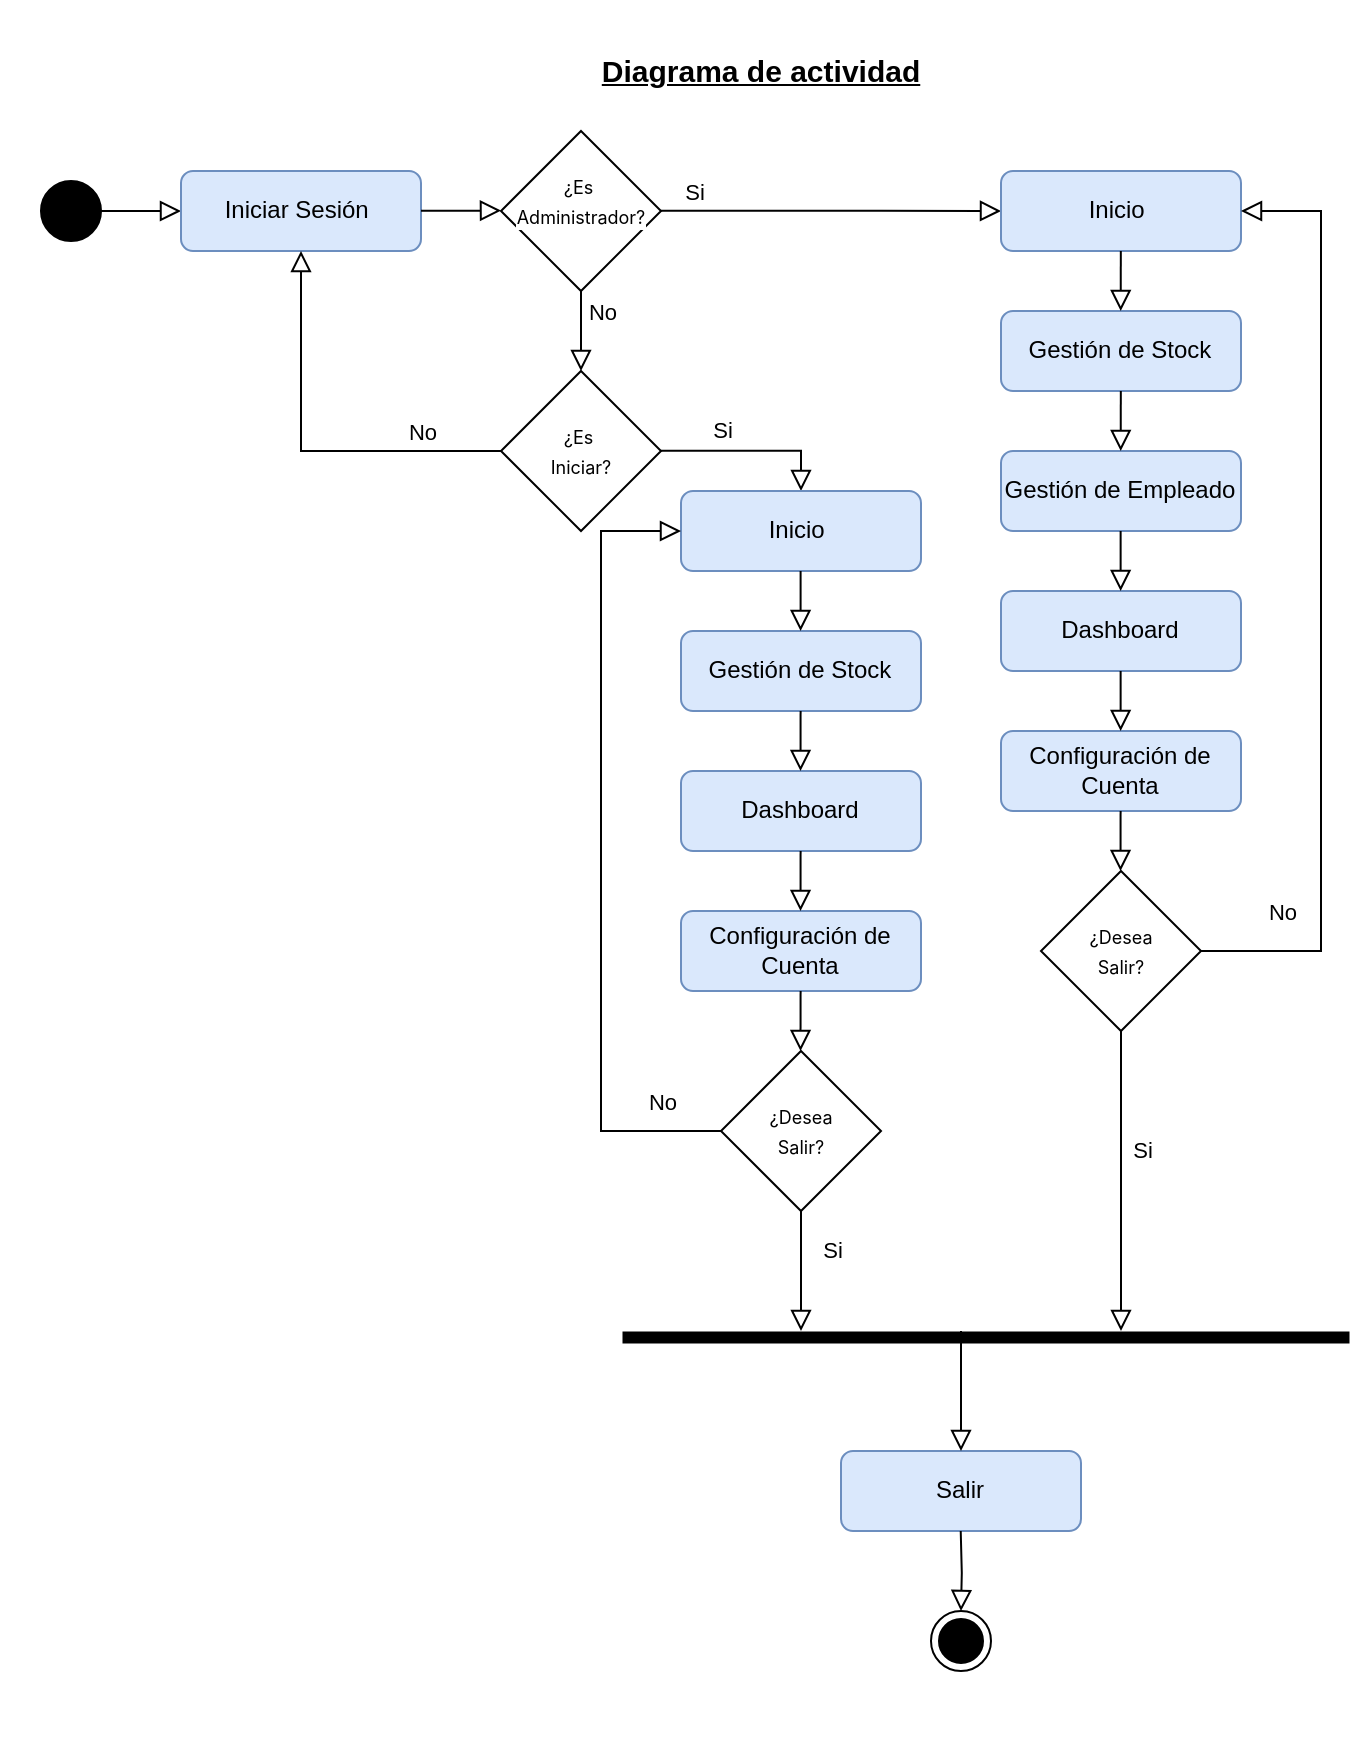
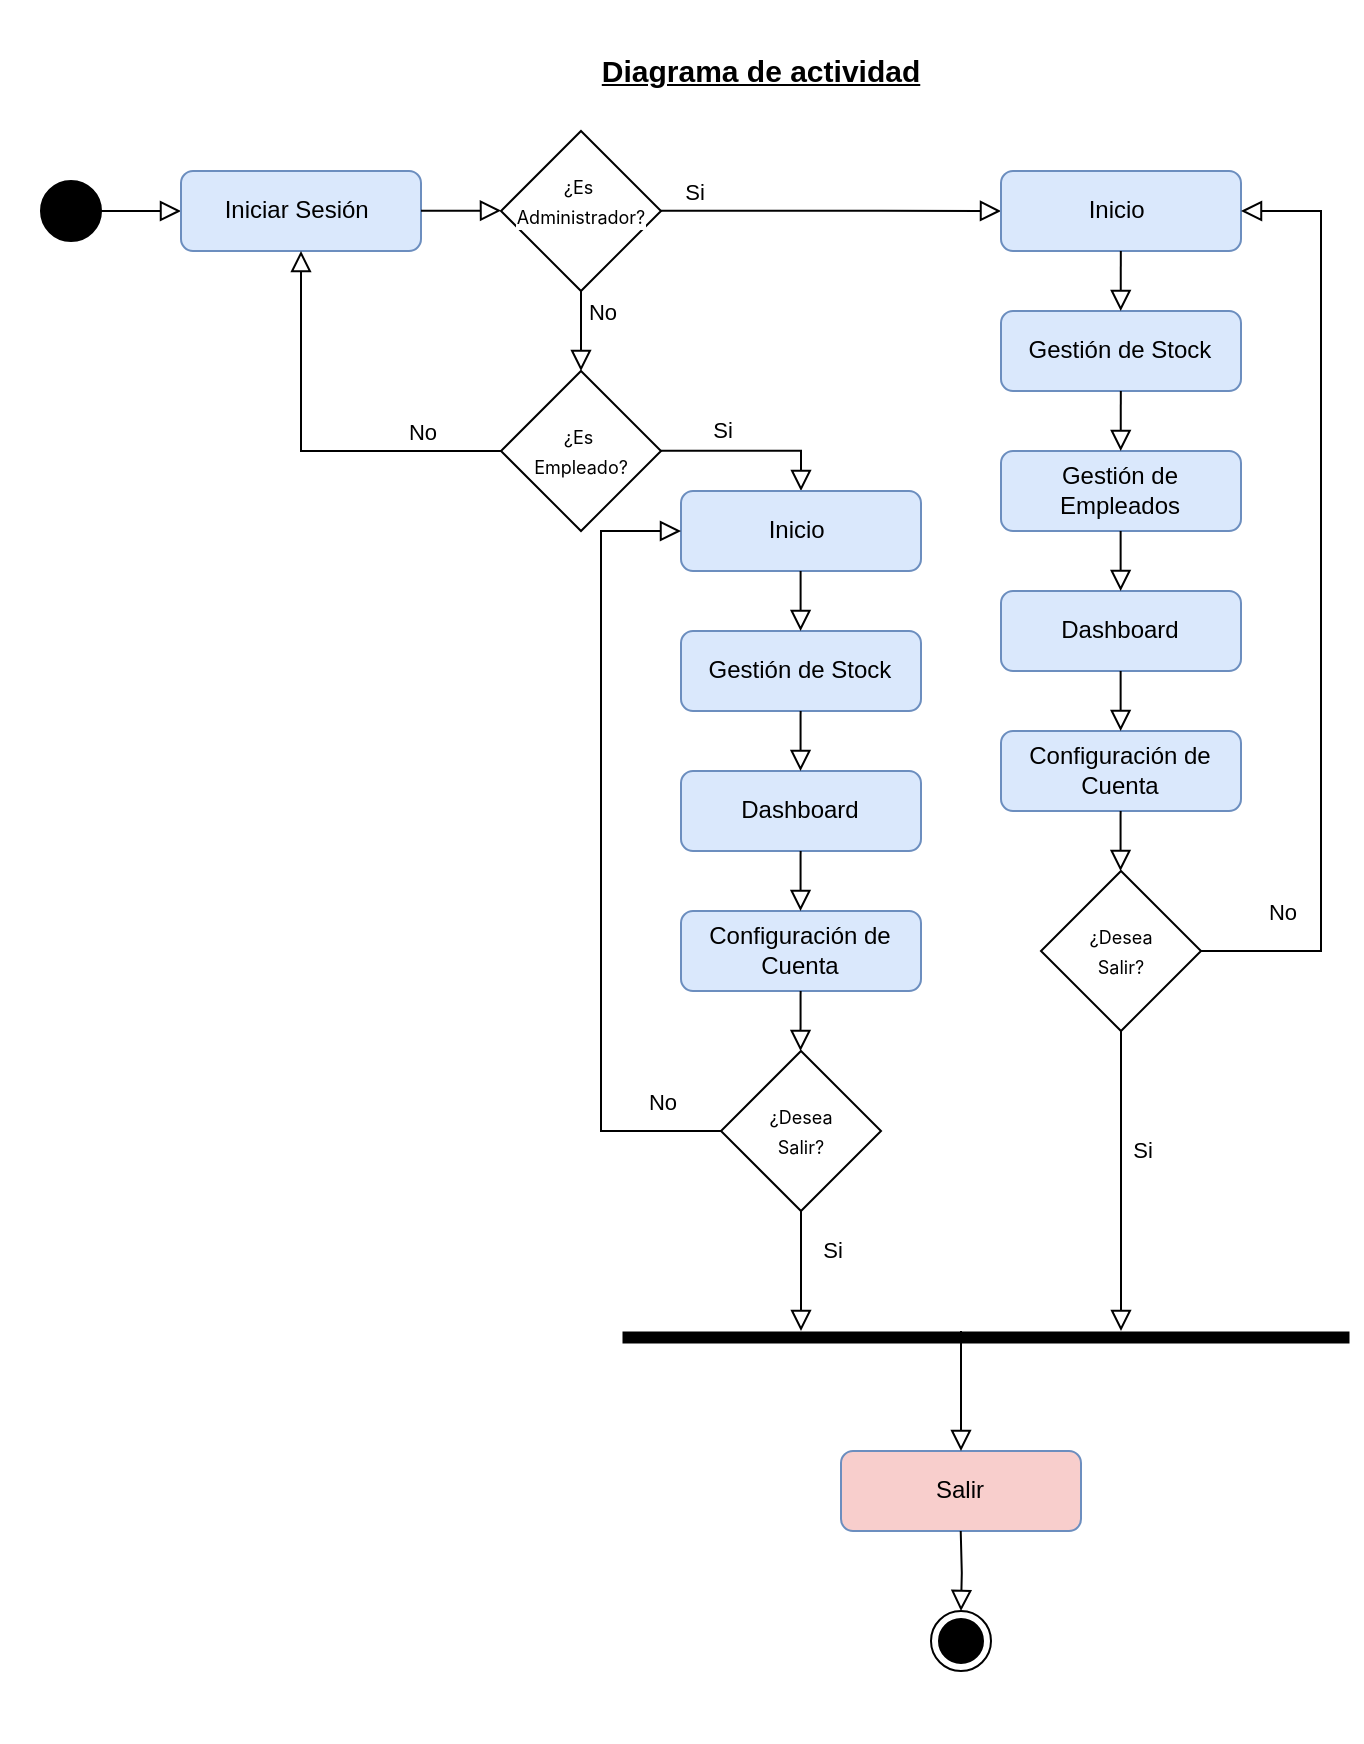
(582, 451) -> (582, 451)
(1121, 491) -> (1121, 491)
(961, 1491) -> (961, 1491)
